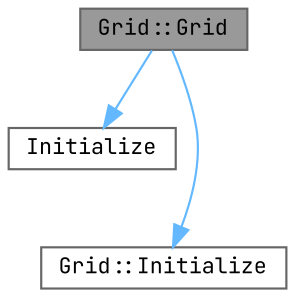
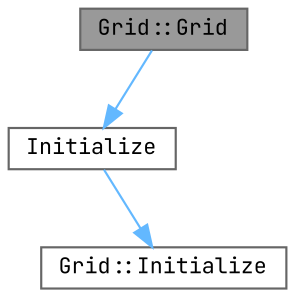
(197, 138) -> (122, 199)
